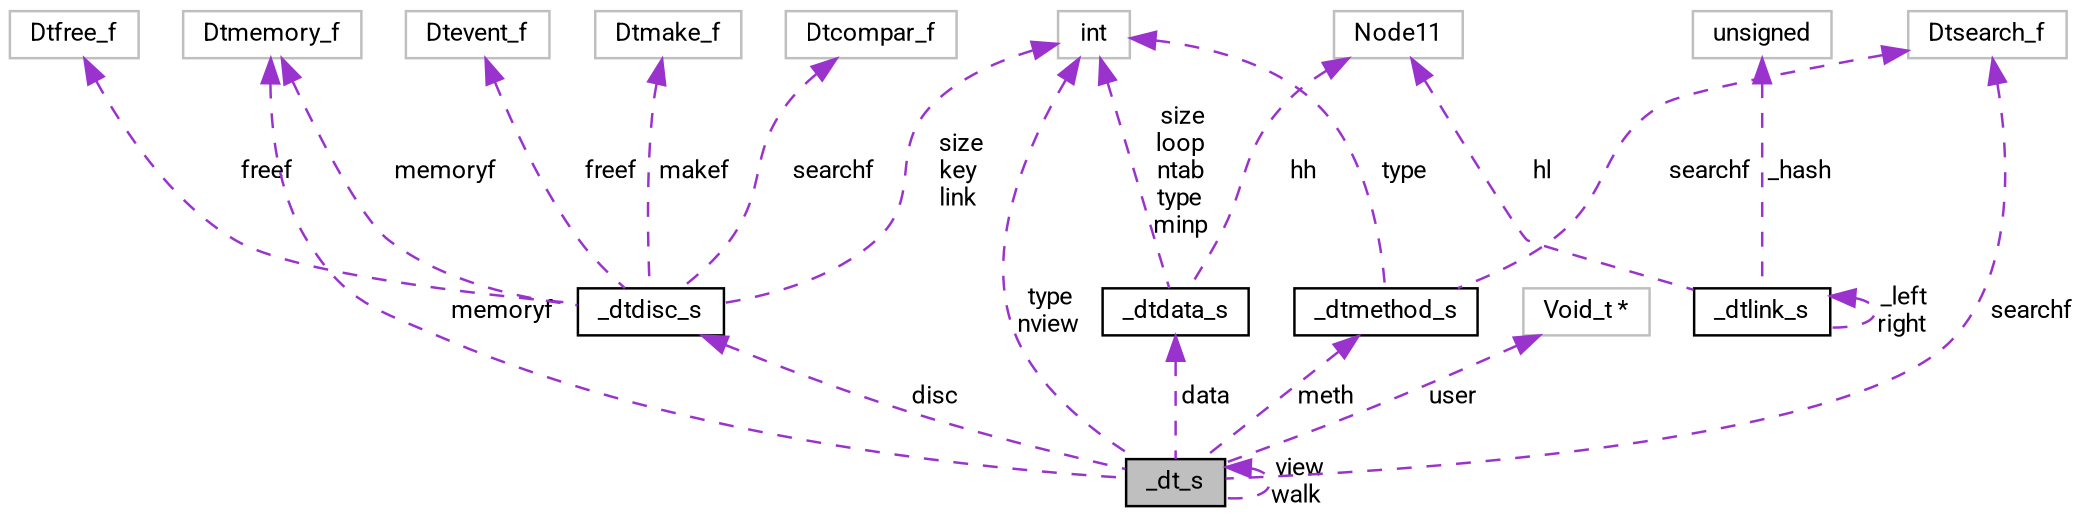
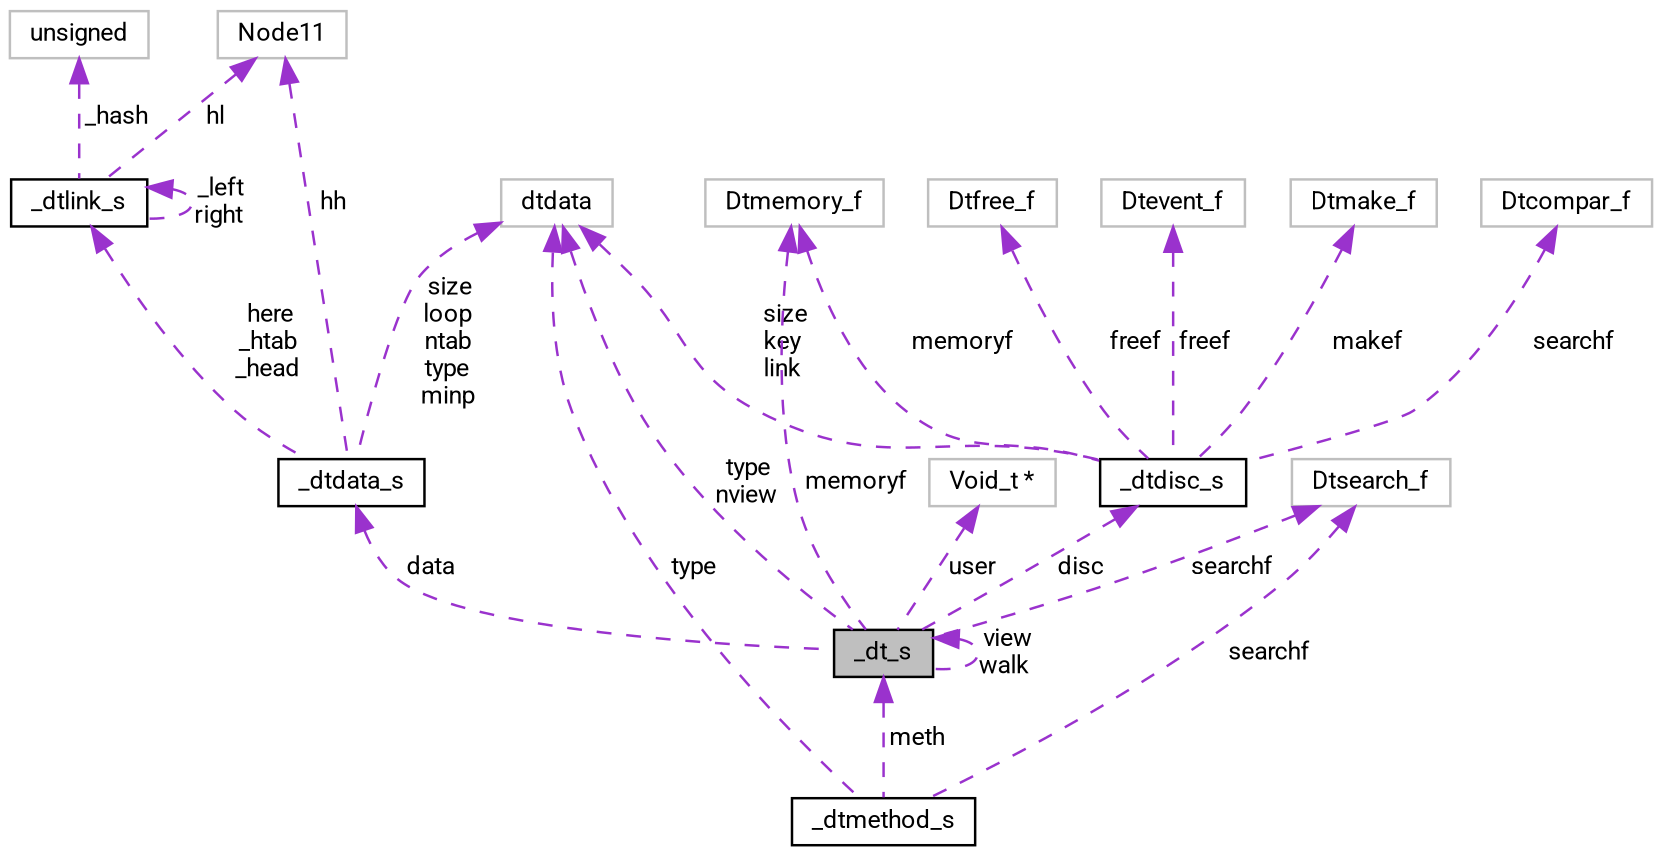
(1094, 35) -> (557, 203)
none -> (192, 367)
(1270, 405) -> (884, 750)
